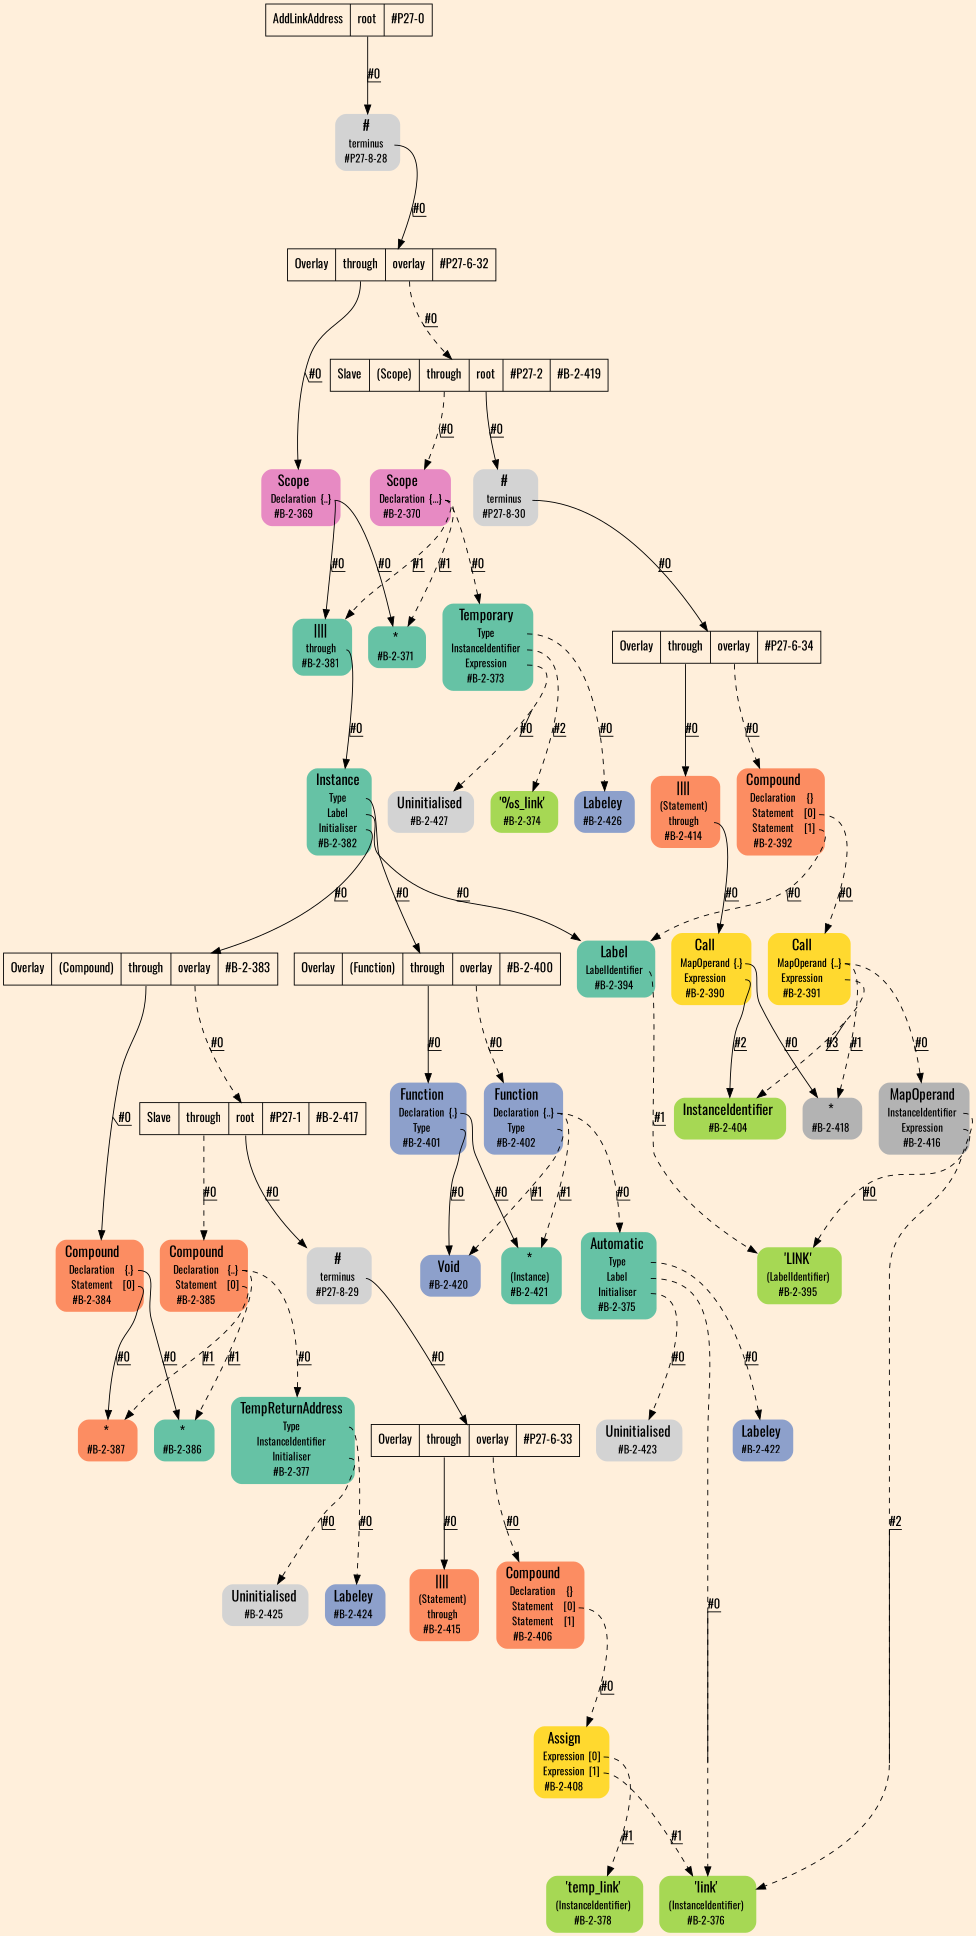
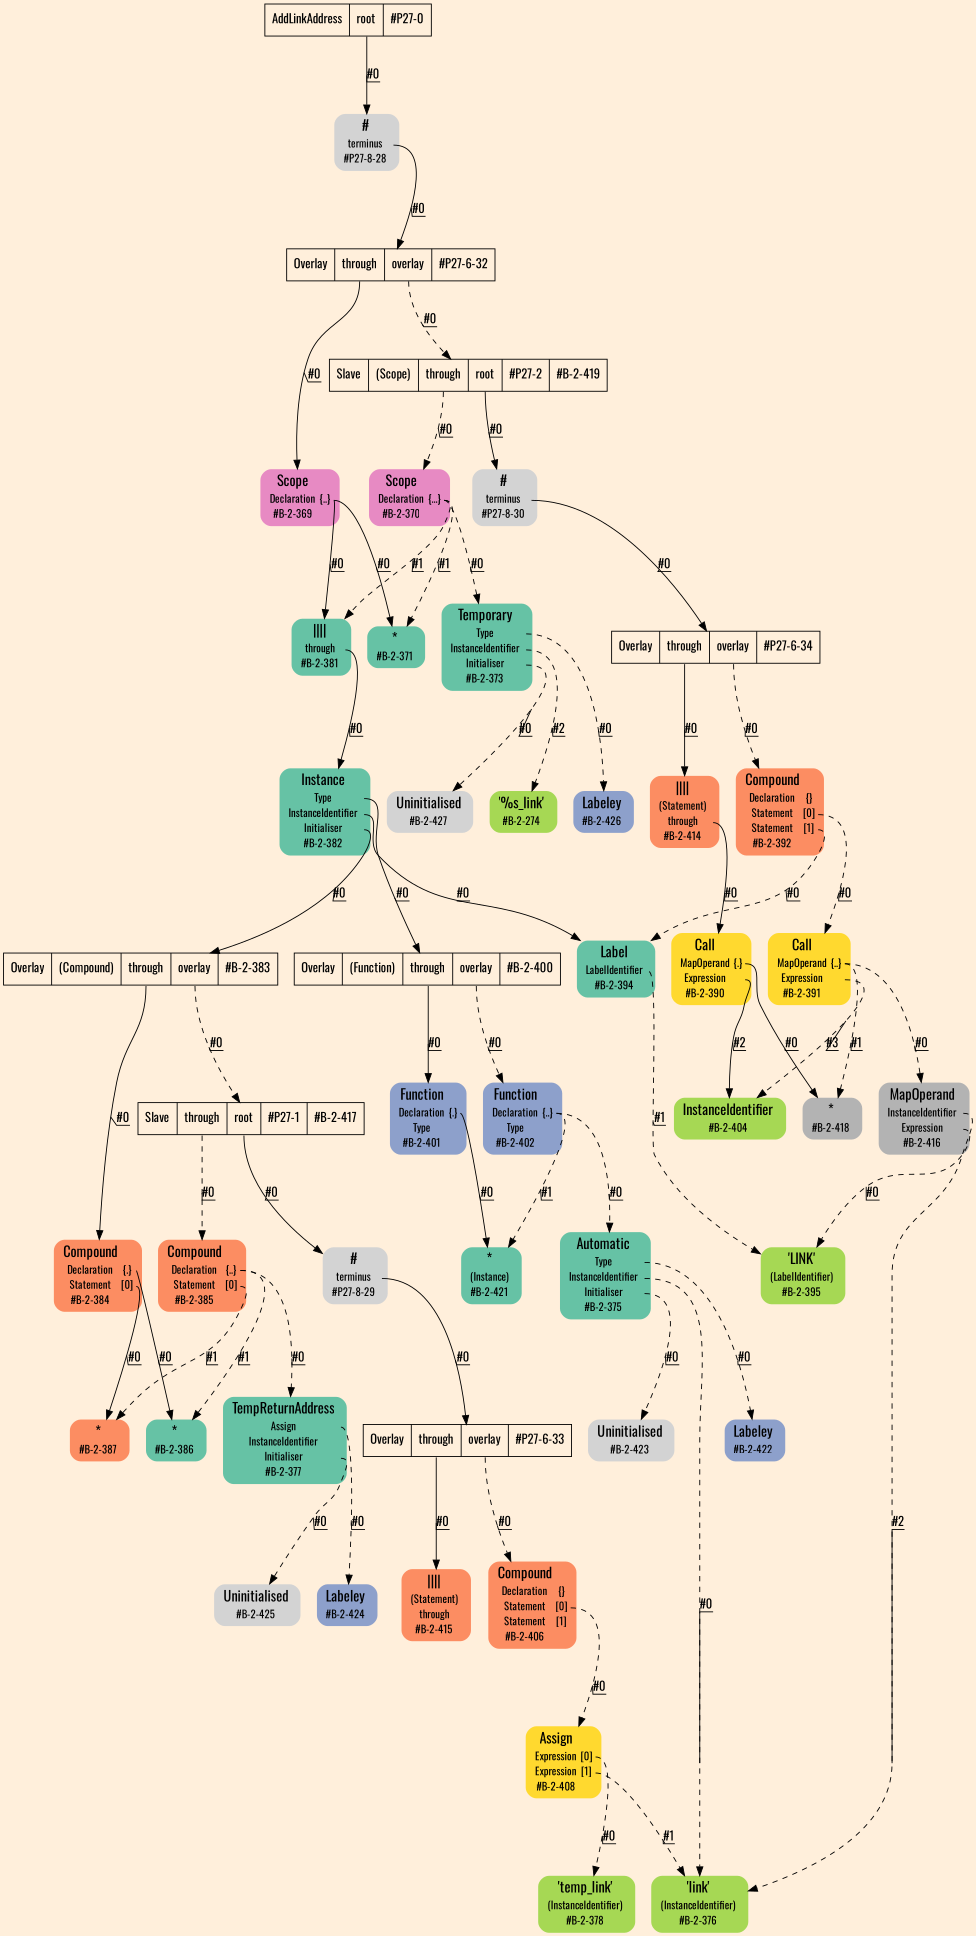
(486, 664) -> (485, 664)
(338, 814) -> (323, 814)
(523, 822) -> (522, 822)
(450, 1276) -> none
(617, 1278) -> (604, 1278)
(292, 1427) -> (284, 1427)
(628, 1837) -> (609, 1837)
